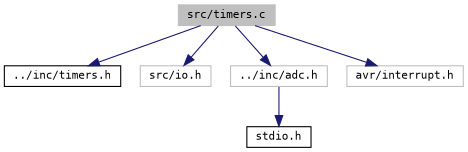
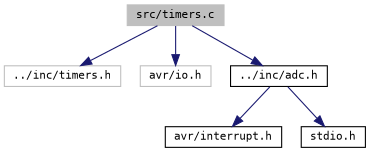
(311, 44) -> (255, 103)
(63, 76) -> (63, 76)
(176, 76) -> (176, 76)
(279, 76) -> (279, 76)
(405, 76) -> (223, 137)
